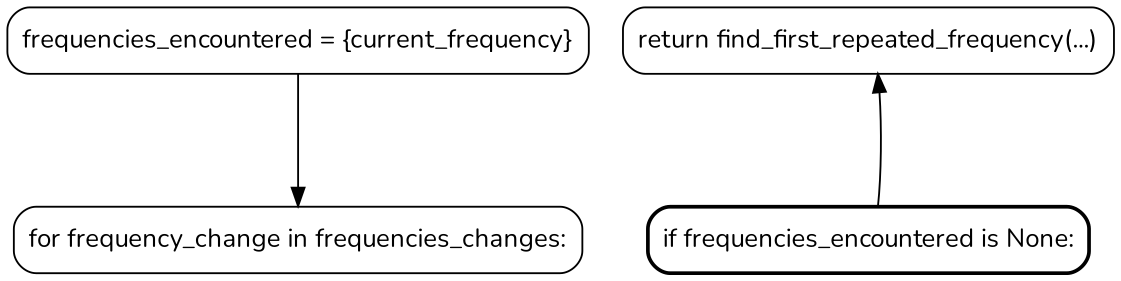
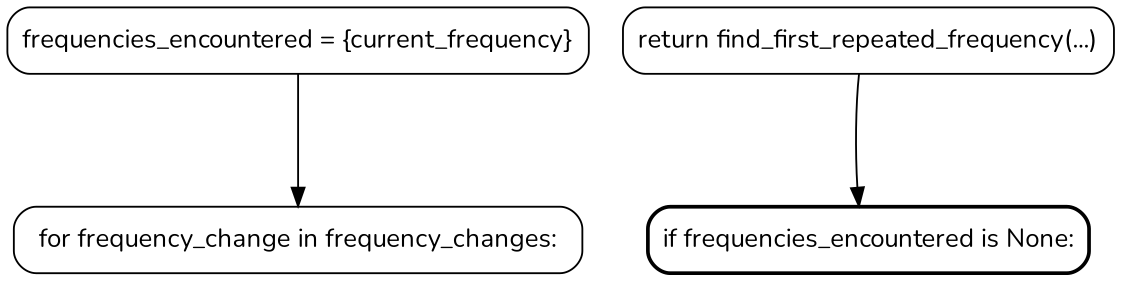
(881, 149) -> (856, 131)
(298, 240) -> (298, 240)
